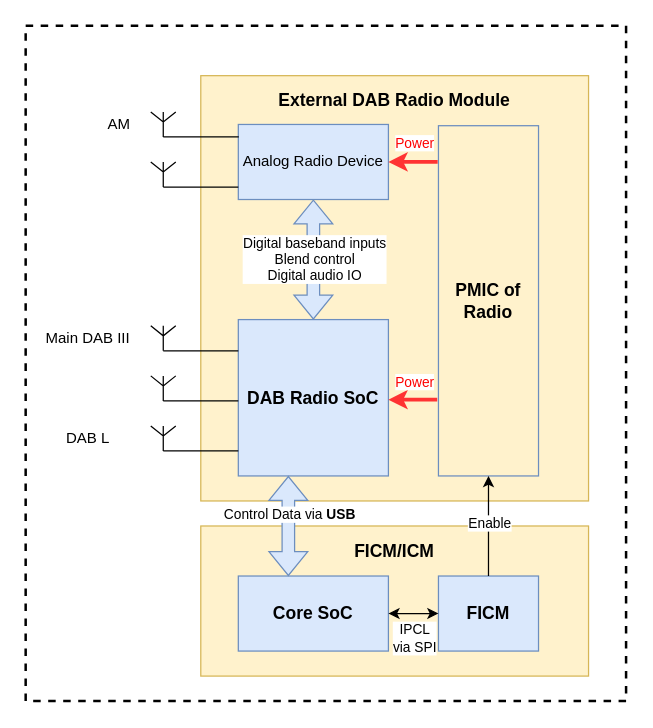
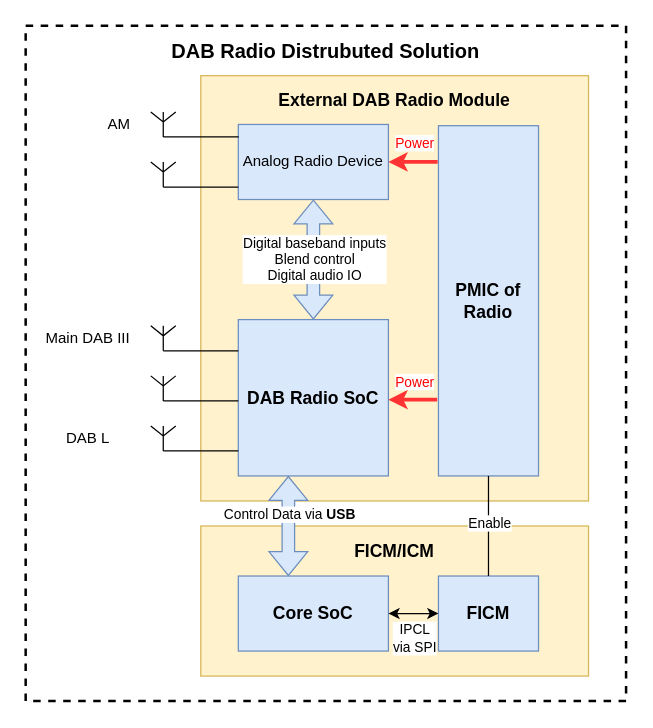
none -> (326, 51)
(488, 301) -> (488, 301)
(488, 486) -> (488, 482)
